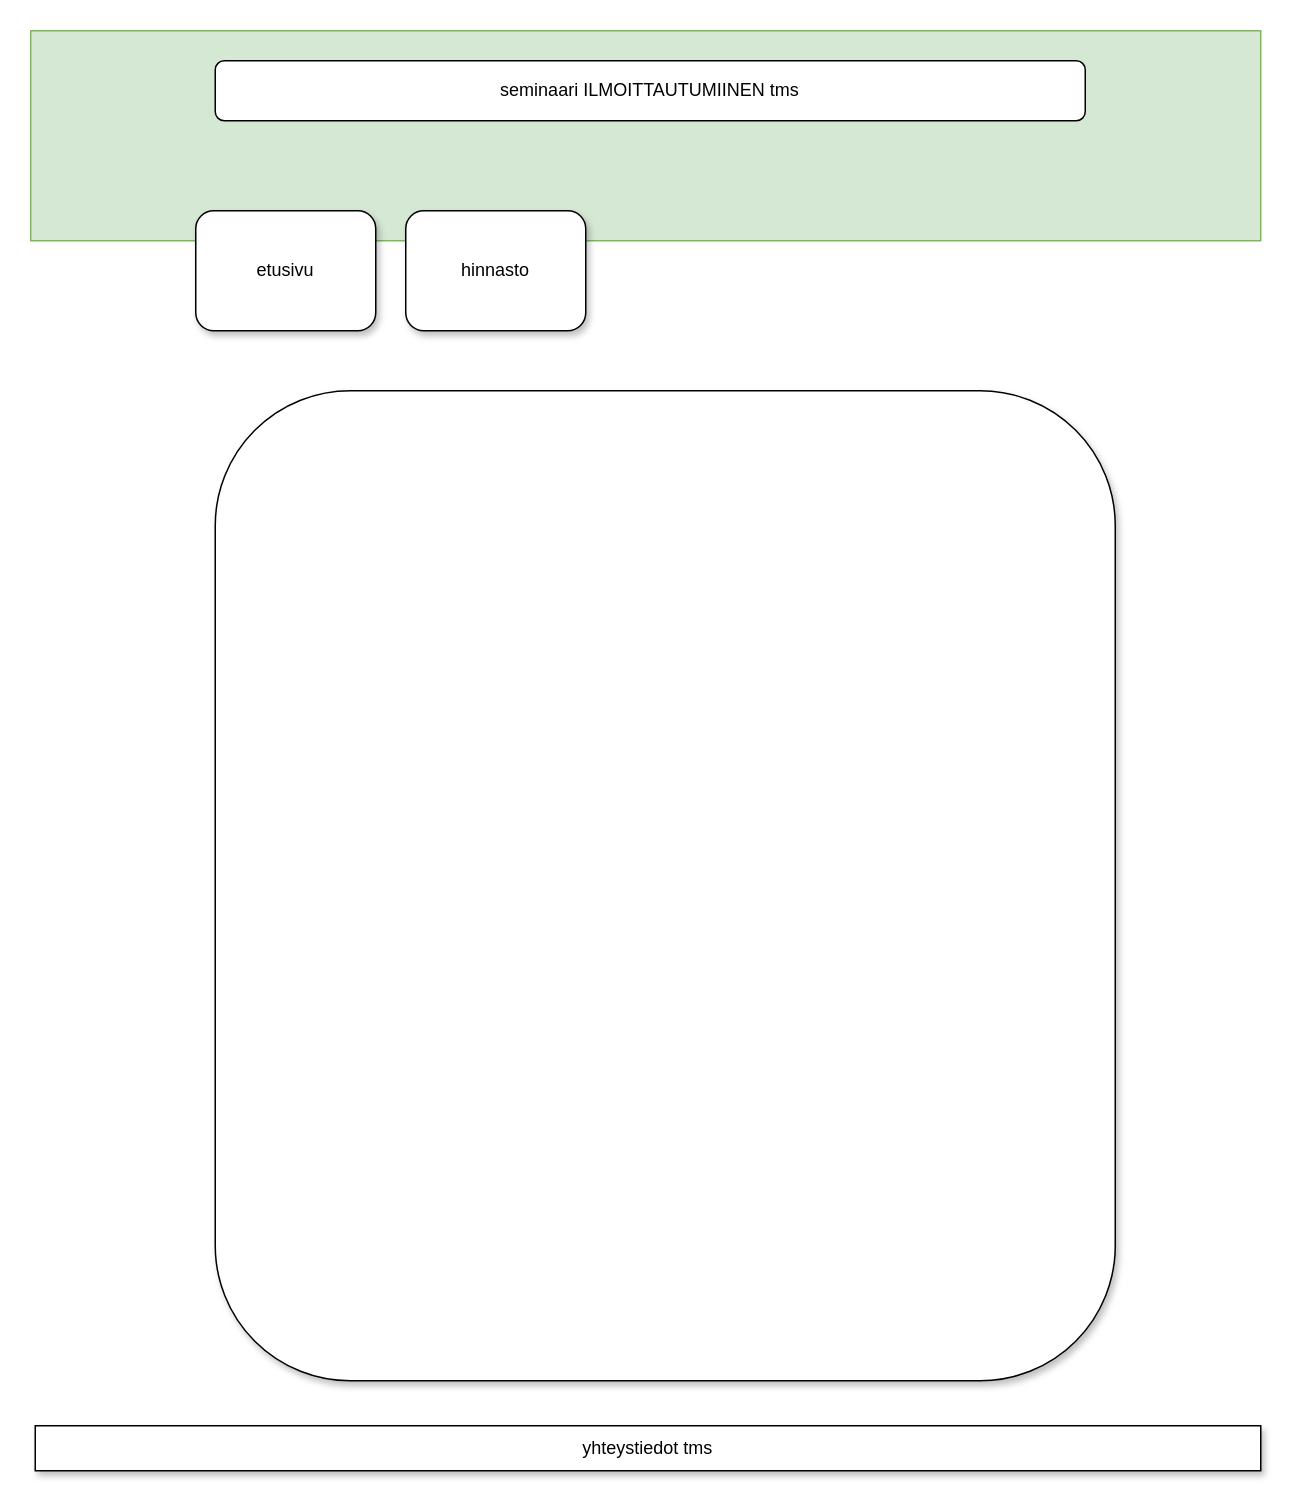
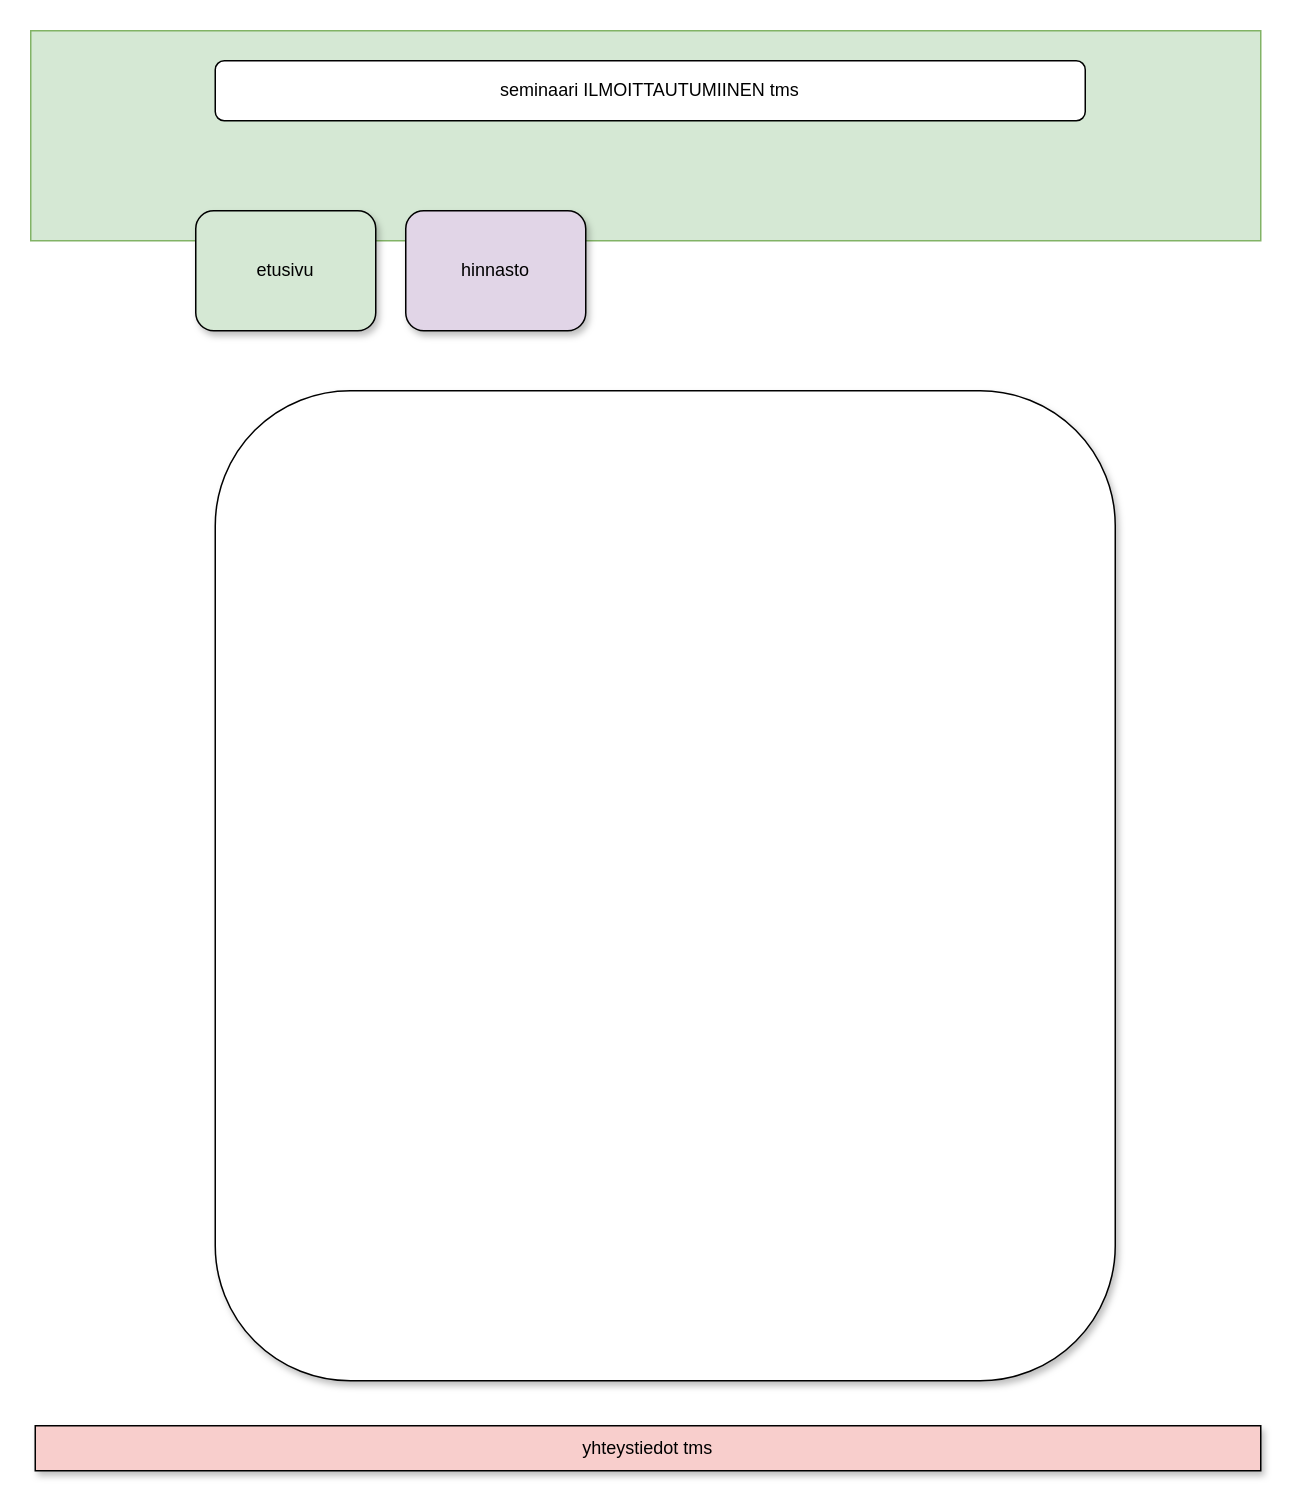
(286, 271) -> (286, 271)
(496, 271) -> (496, 271)
(648, 1448) -> (648, 1448)
